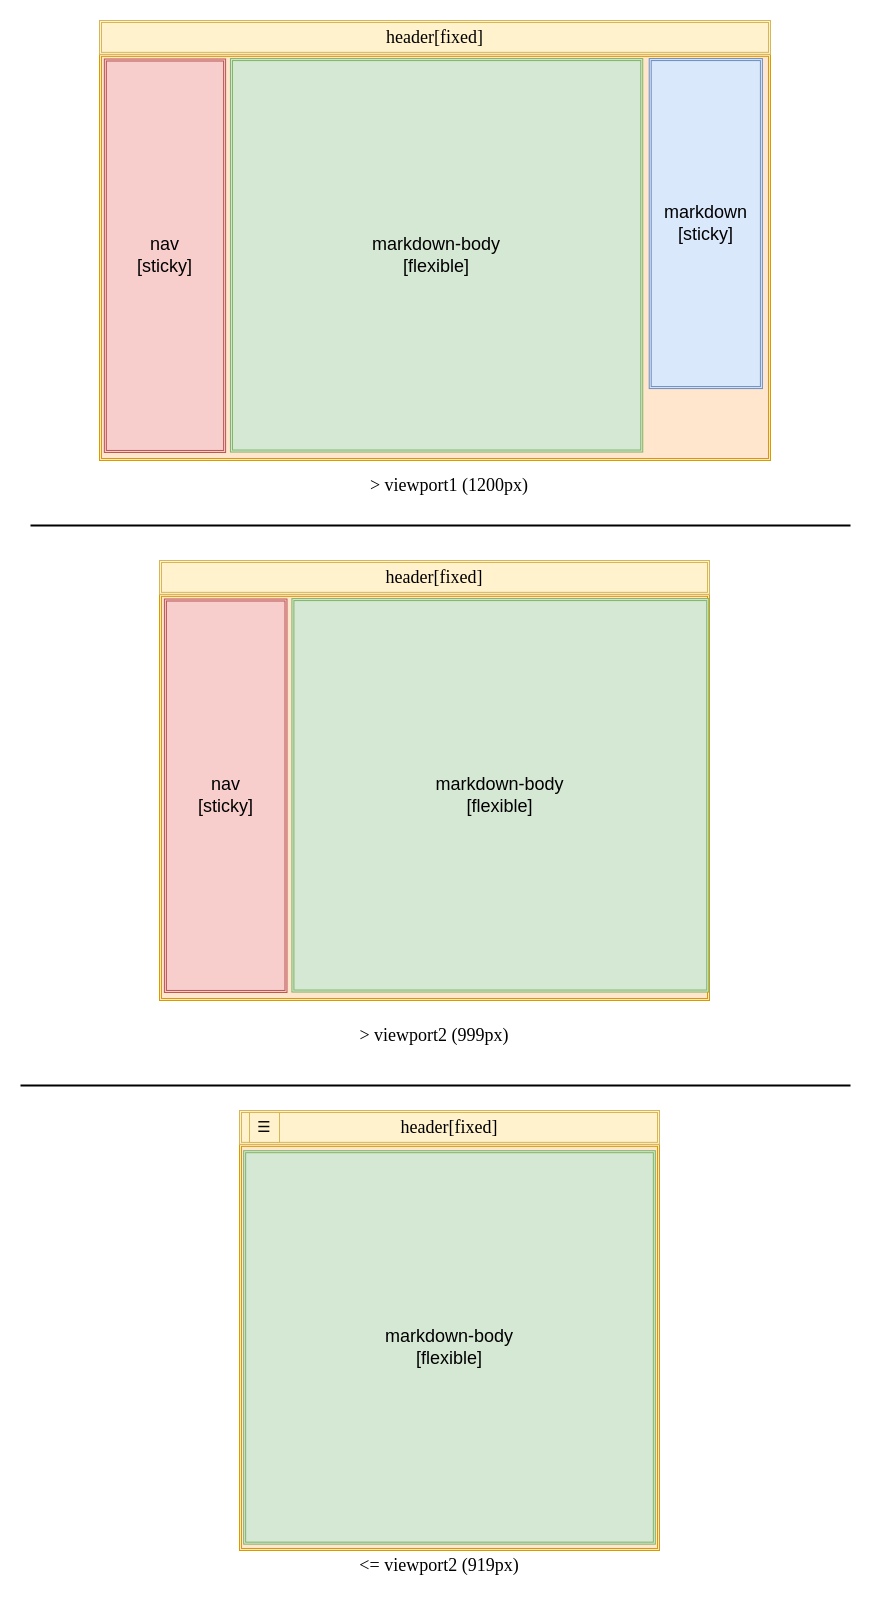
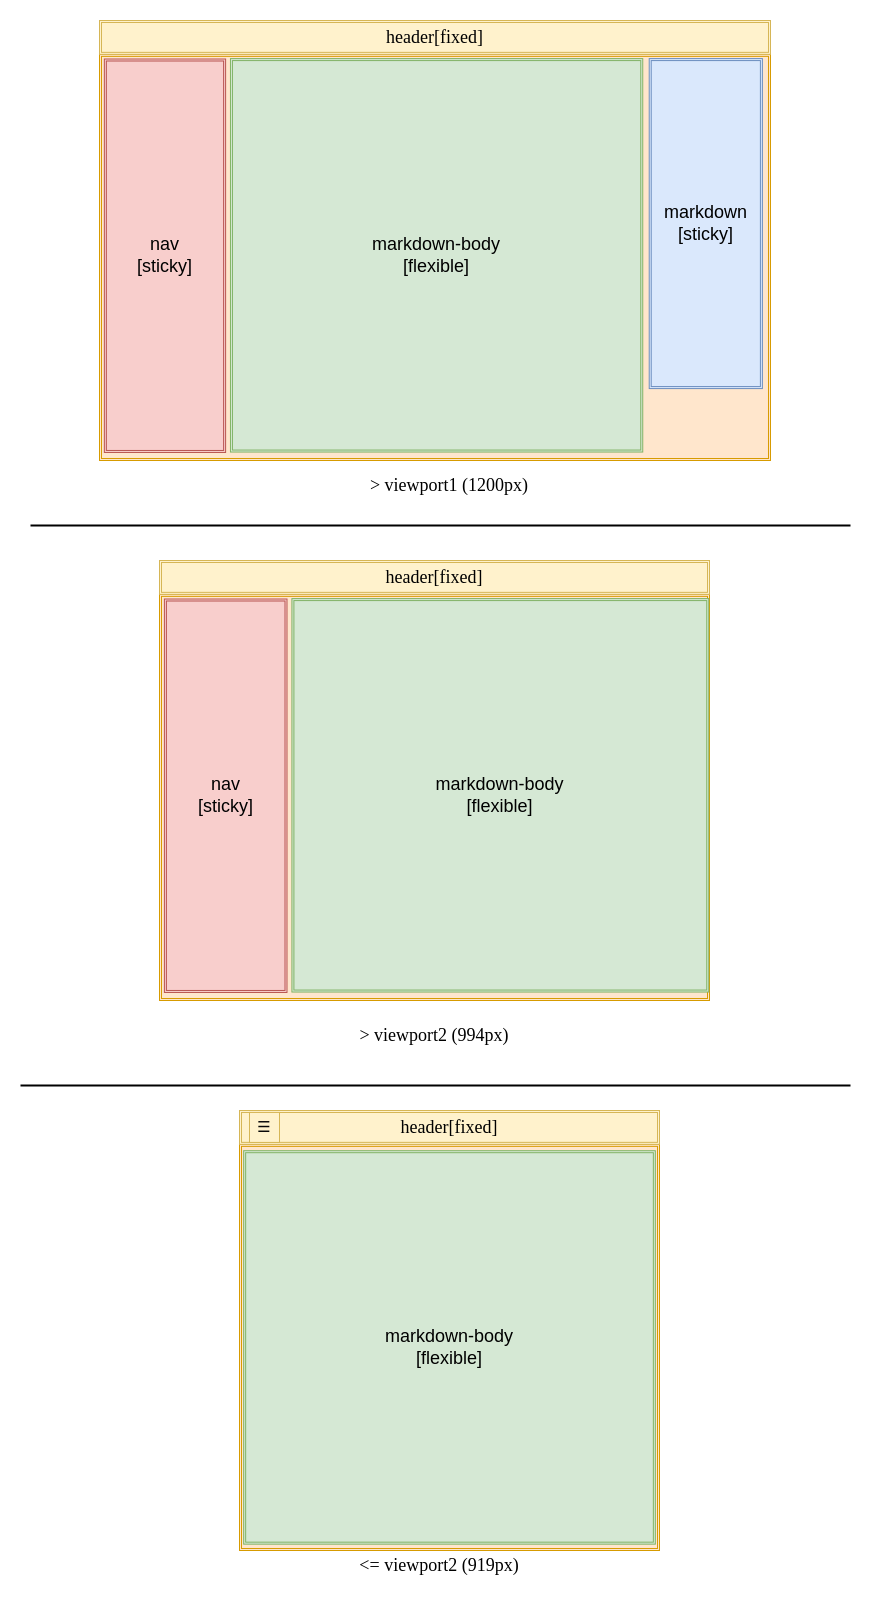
(435, 1036) -> (435, 1036)
